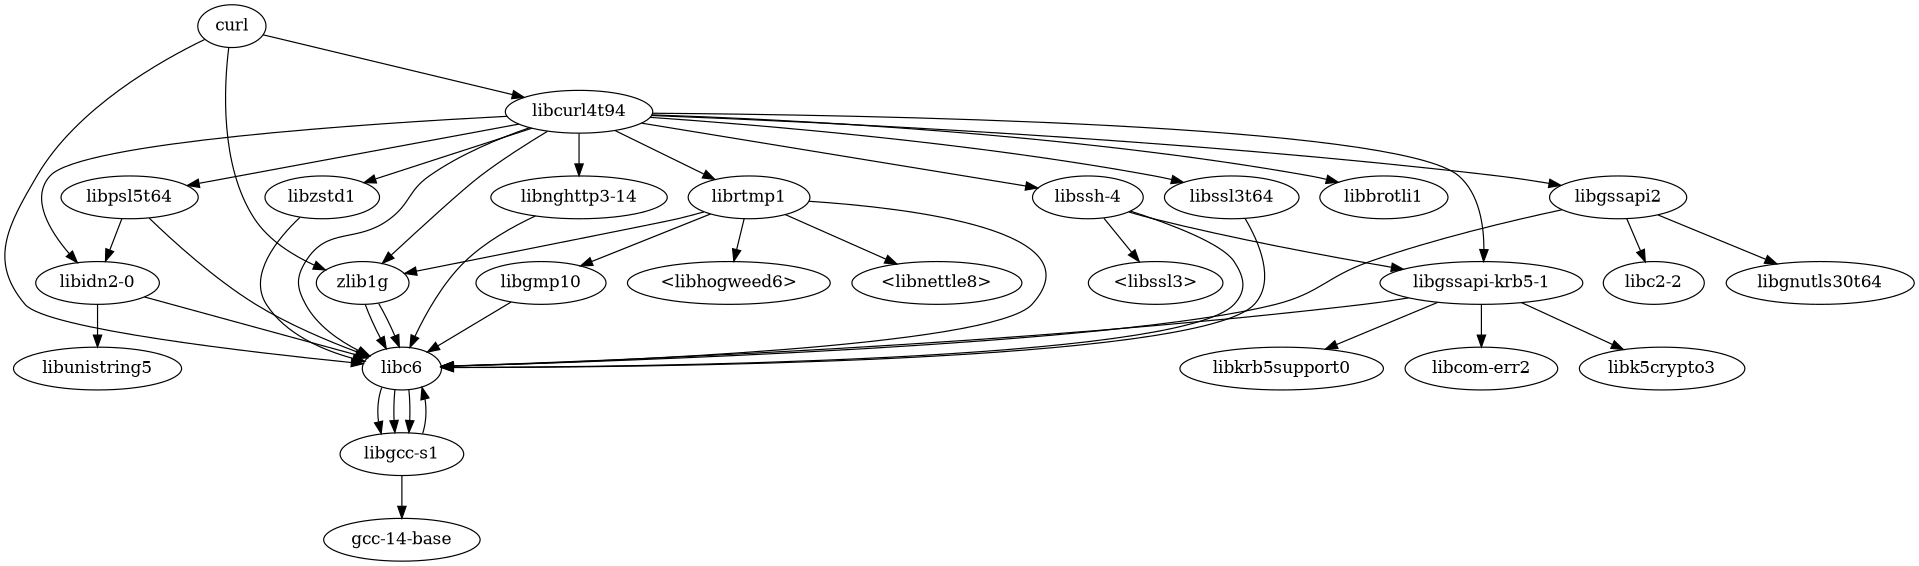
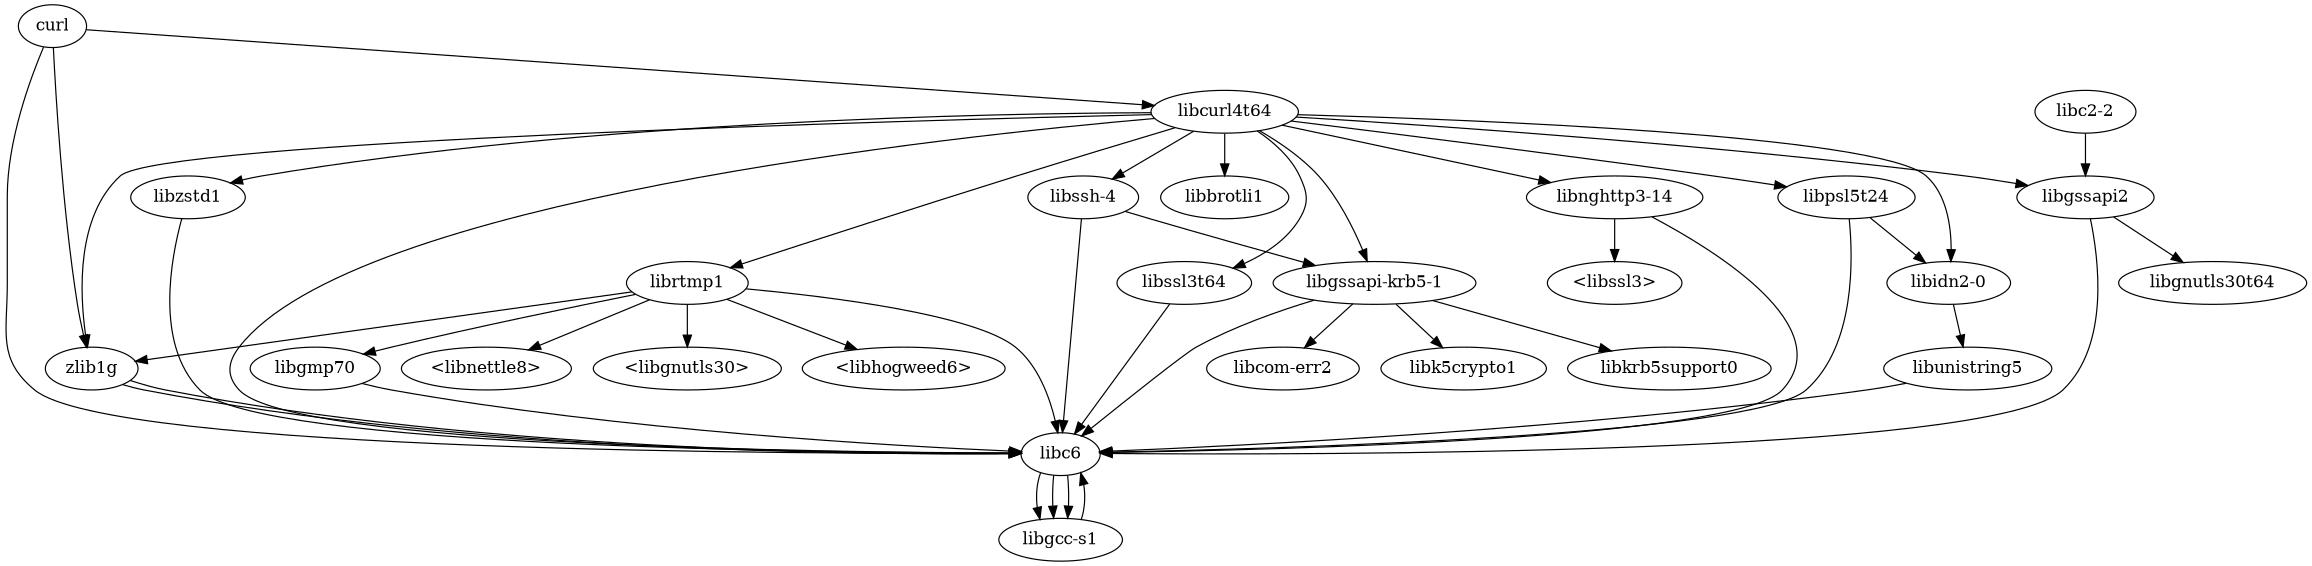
(579, 112) -> (1225, 112)
(130, 197) -> (1846, 197)
(1118, 235) -> (1615, 234)
(1634, 235) -> (2085, 149)
(541, 283) -> (315, 369)
(250, 326) -> (1510, 427)
none -> (687, 369)
(1662, 369) -> (1464, 369)
(402, 540) -> none
